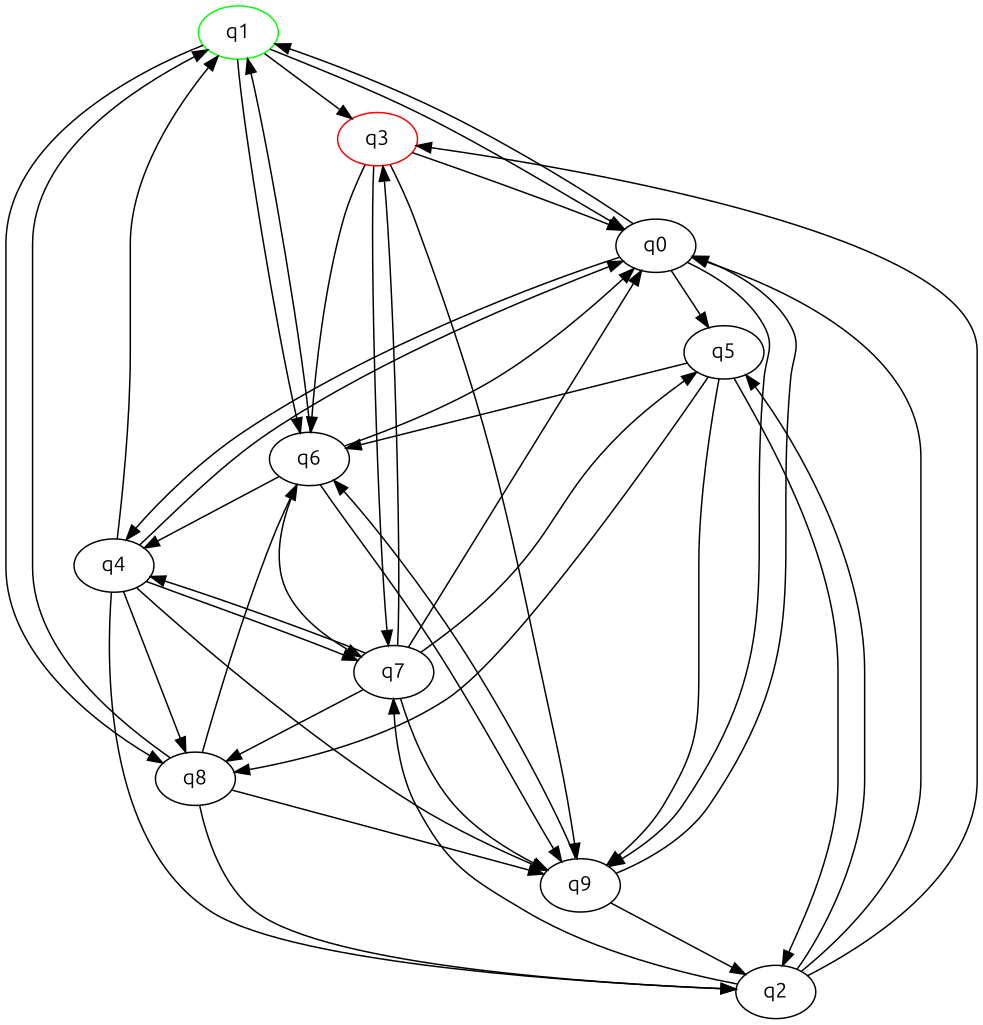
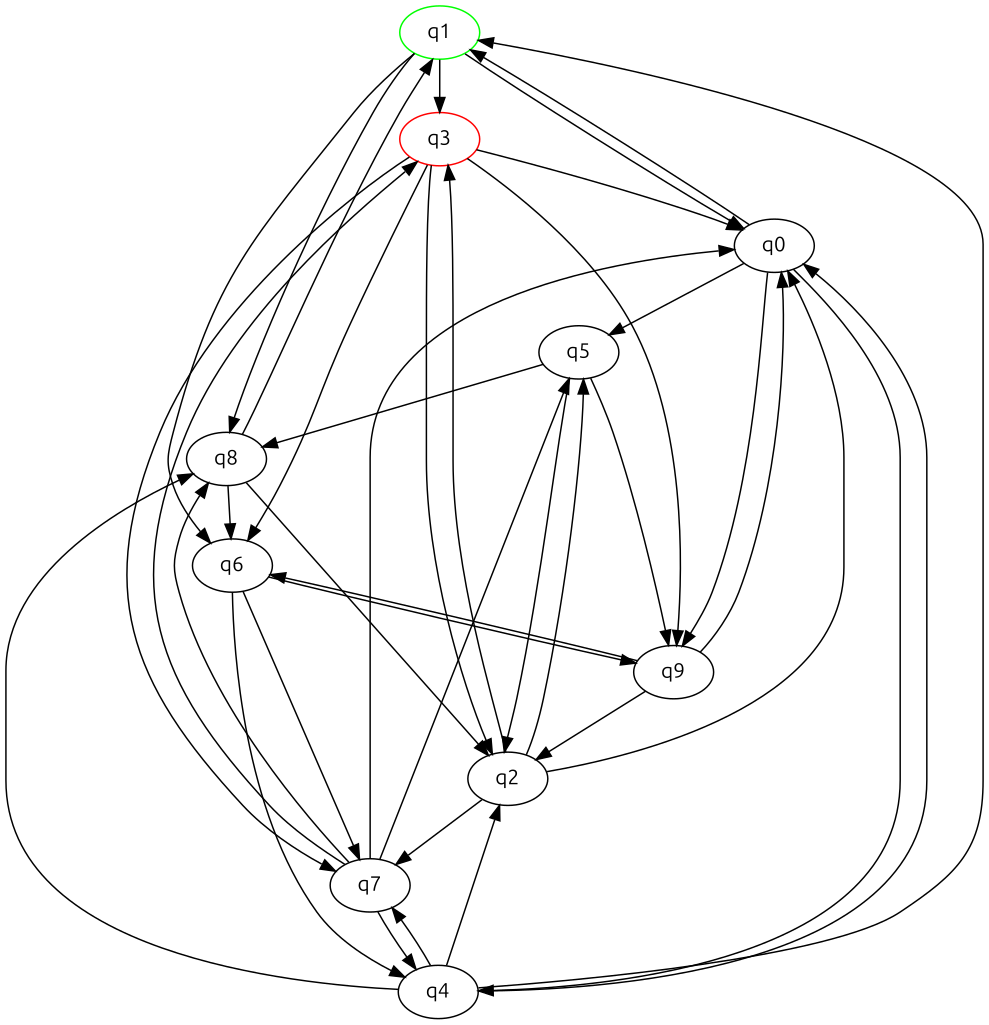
(285, 252) -> none
(494, 379) -> none
(524, 404) -> none
none -> (426, 457)
(324, 742) -> none
(448, 797) -> none
(381, 830) -> none
